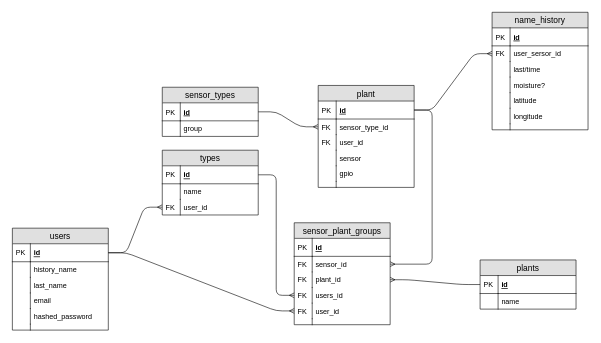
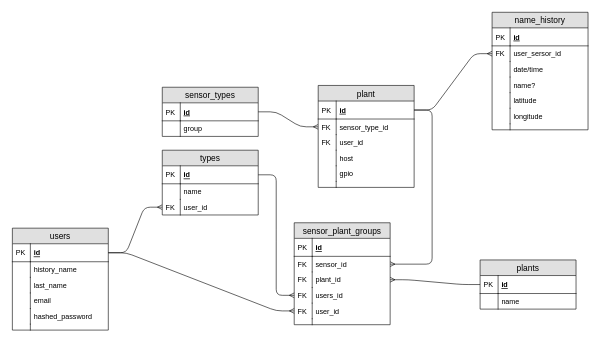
(530, 70) -> (531, 70)
(531, 85) -> (524, 85)
(352, 158) -> (348, 158)
